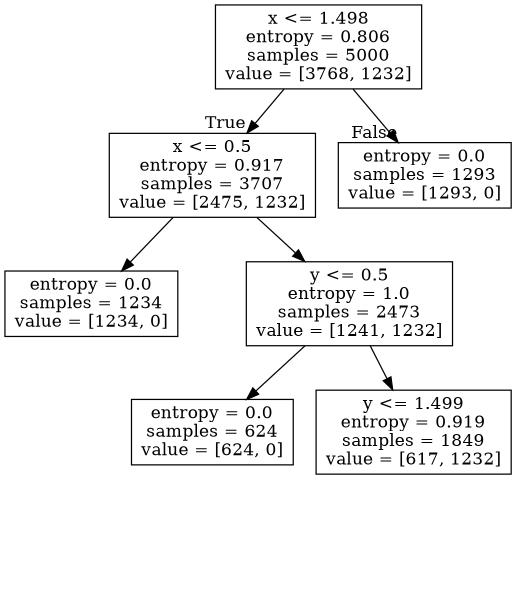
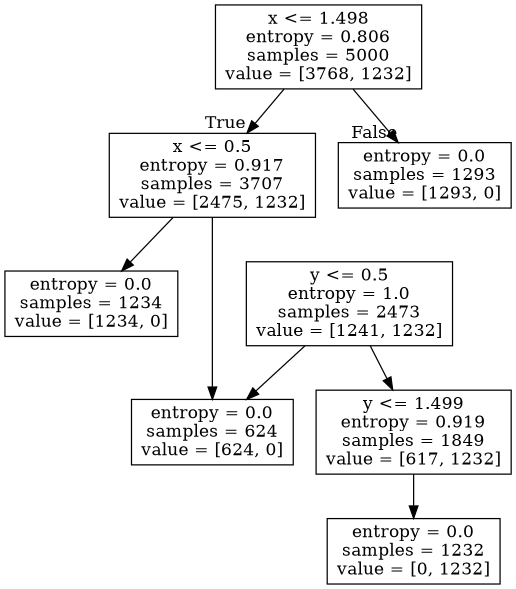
(276, 235) -> (212, 302)
none -> (414, 551)
